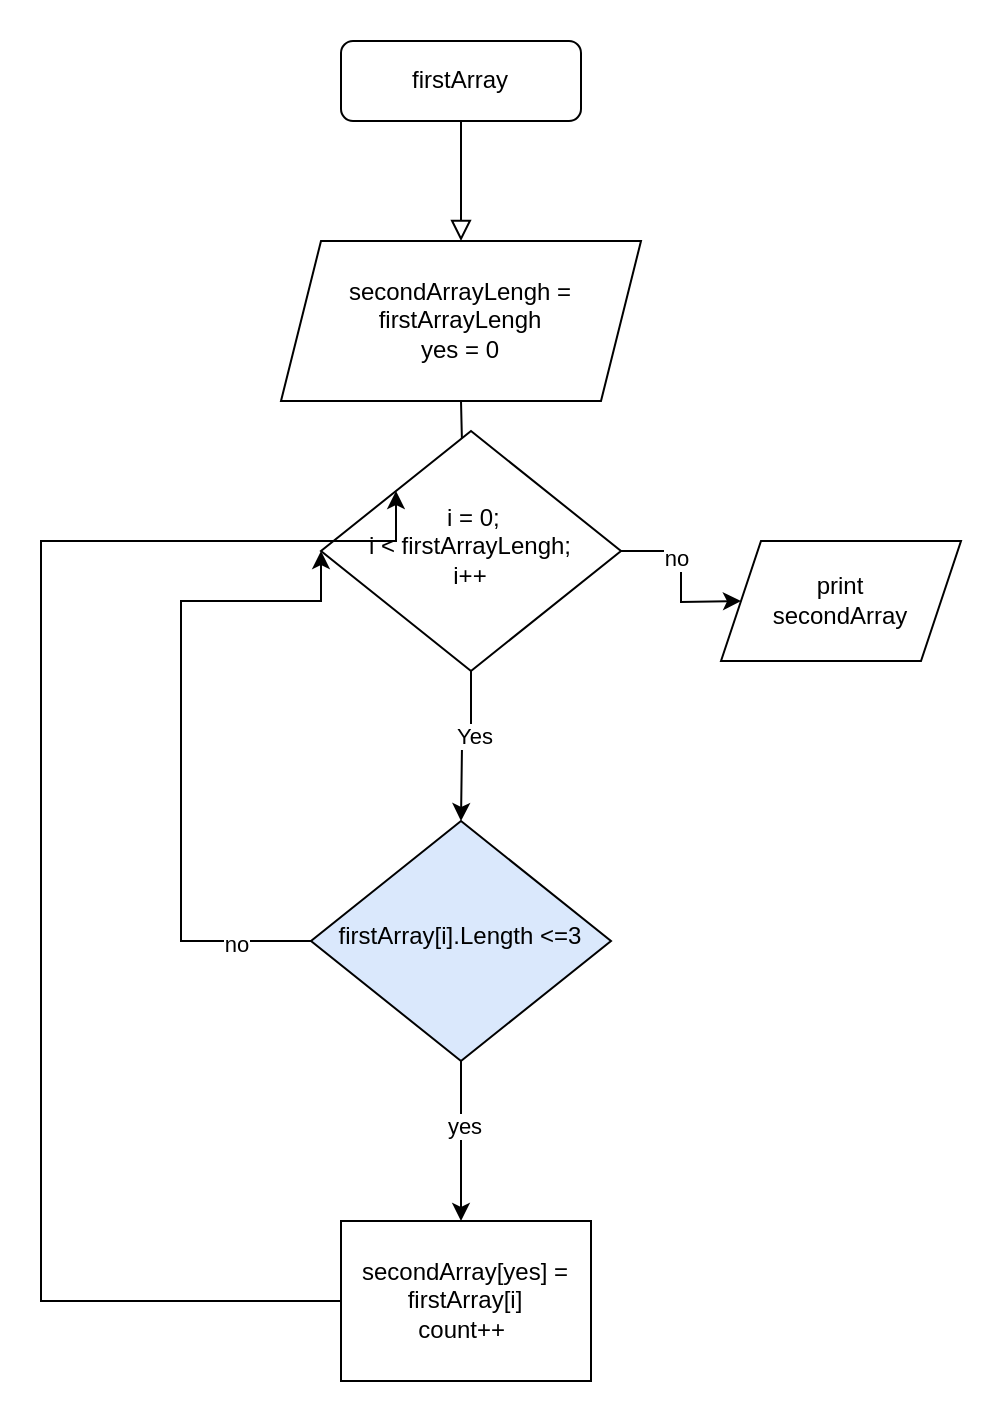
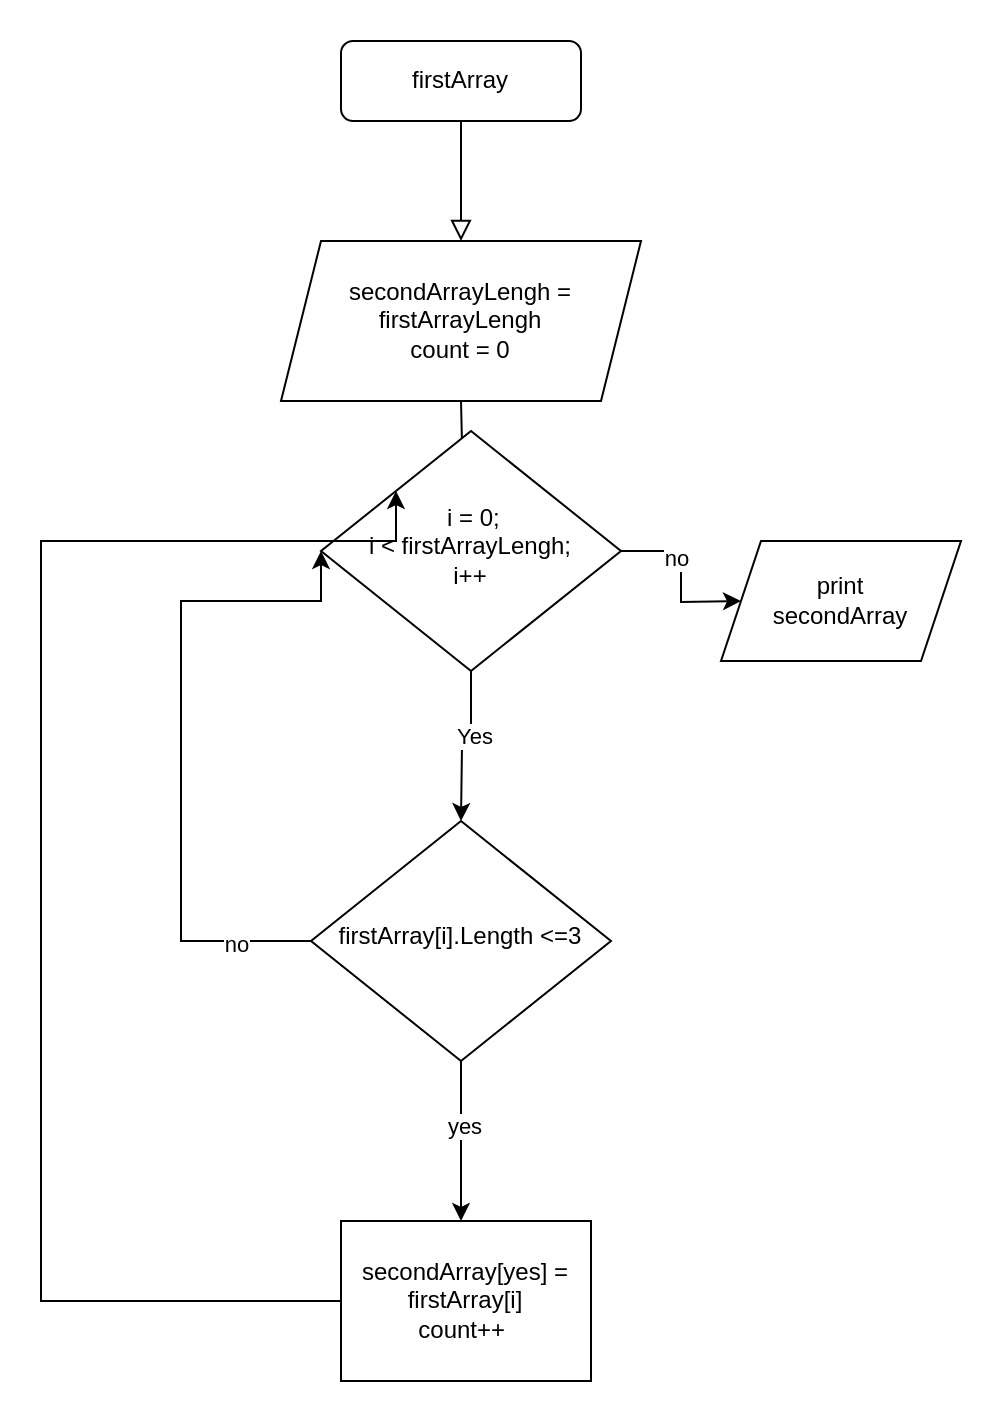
(461, 321) -> (461, 321)
(461, 941) -> (461, 941)
